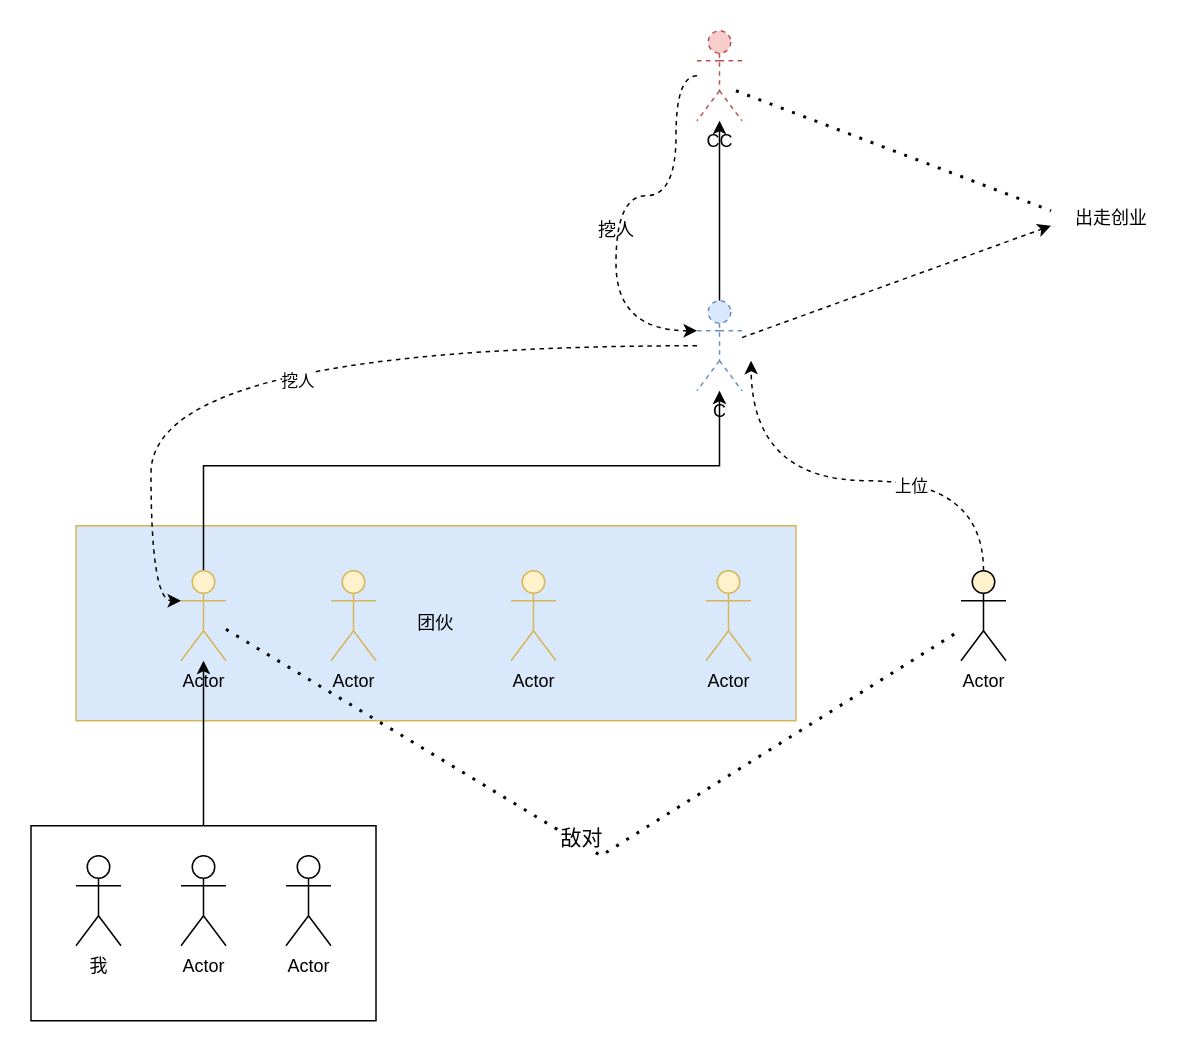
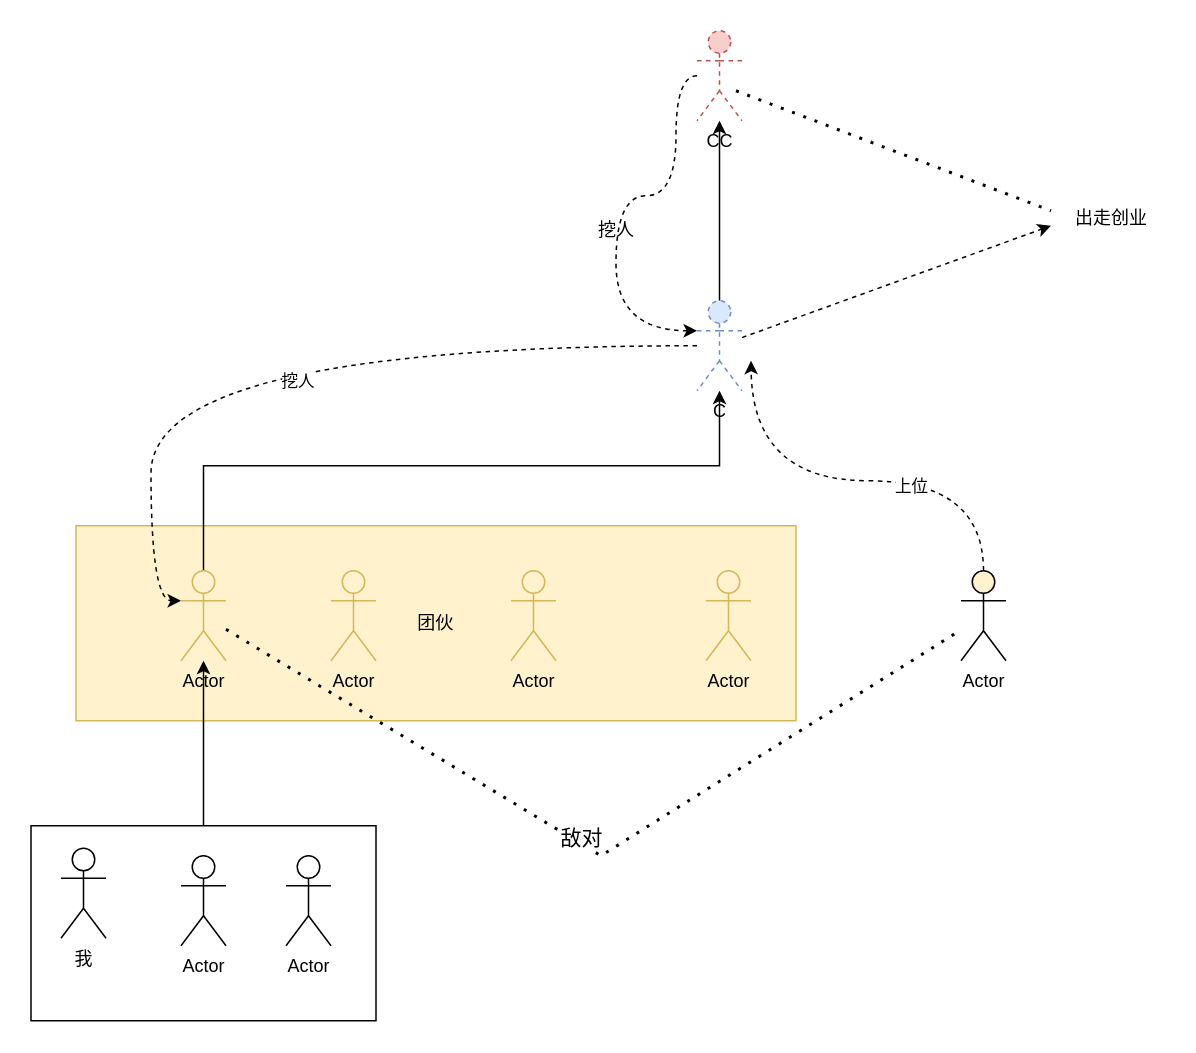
(436, 623) -> (436, 623)
(98, 901) -> (83, 893)
